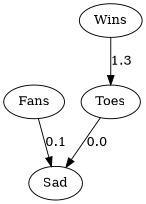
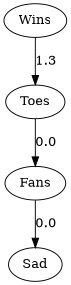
(86, 139) -> (35, 138)
(56, 143) -> (46, 224)
